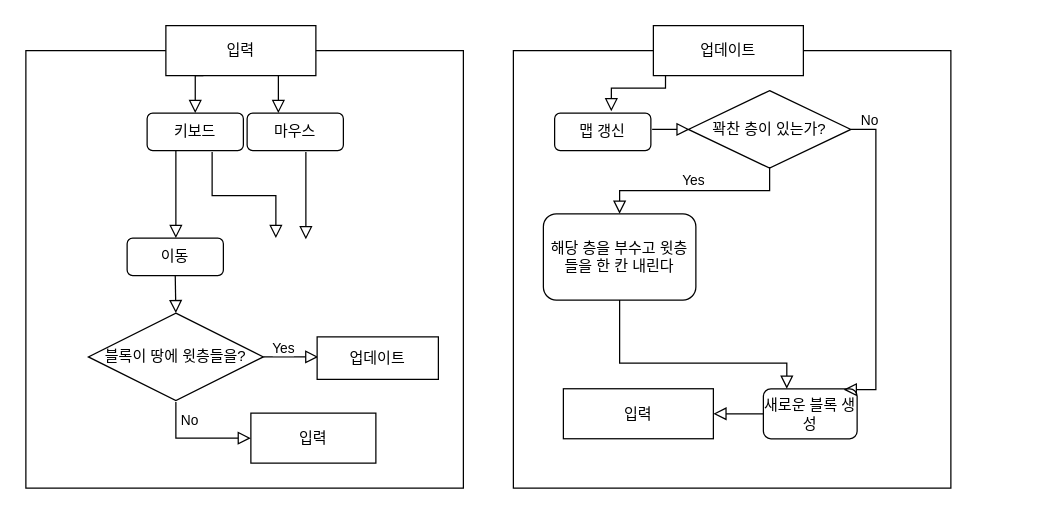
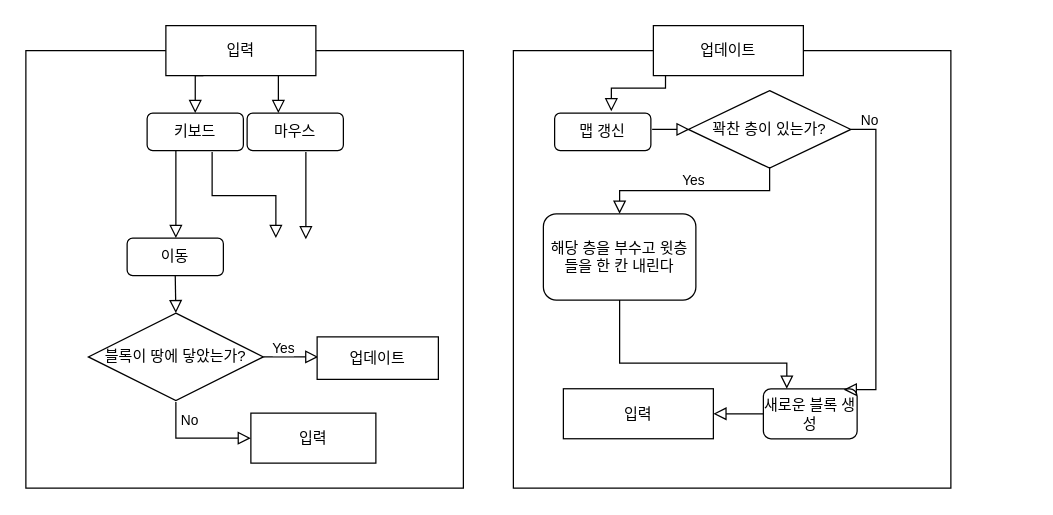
(176, 357) -> (176, 357)
